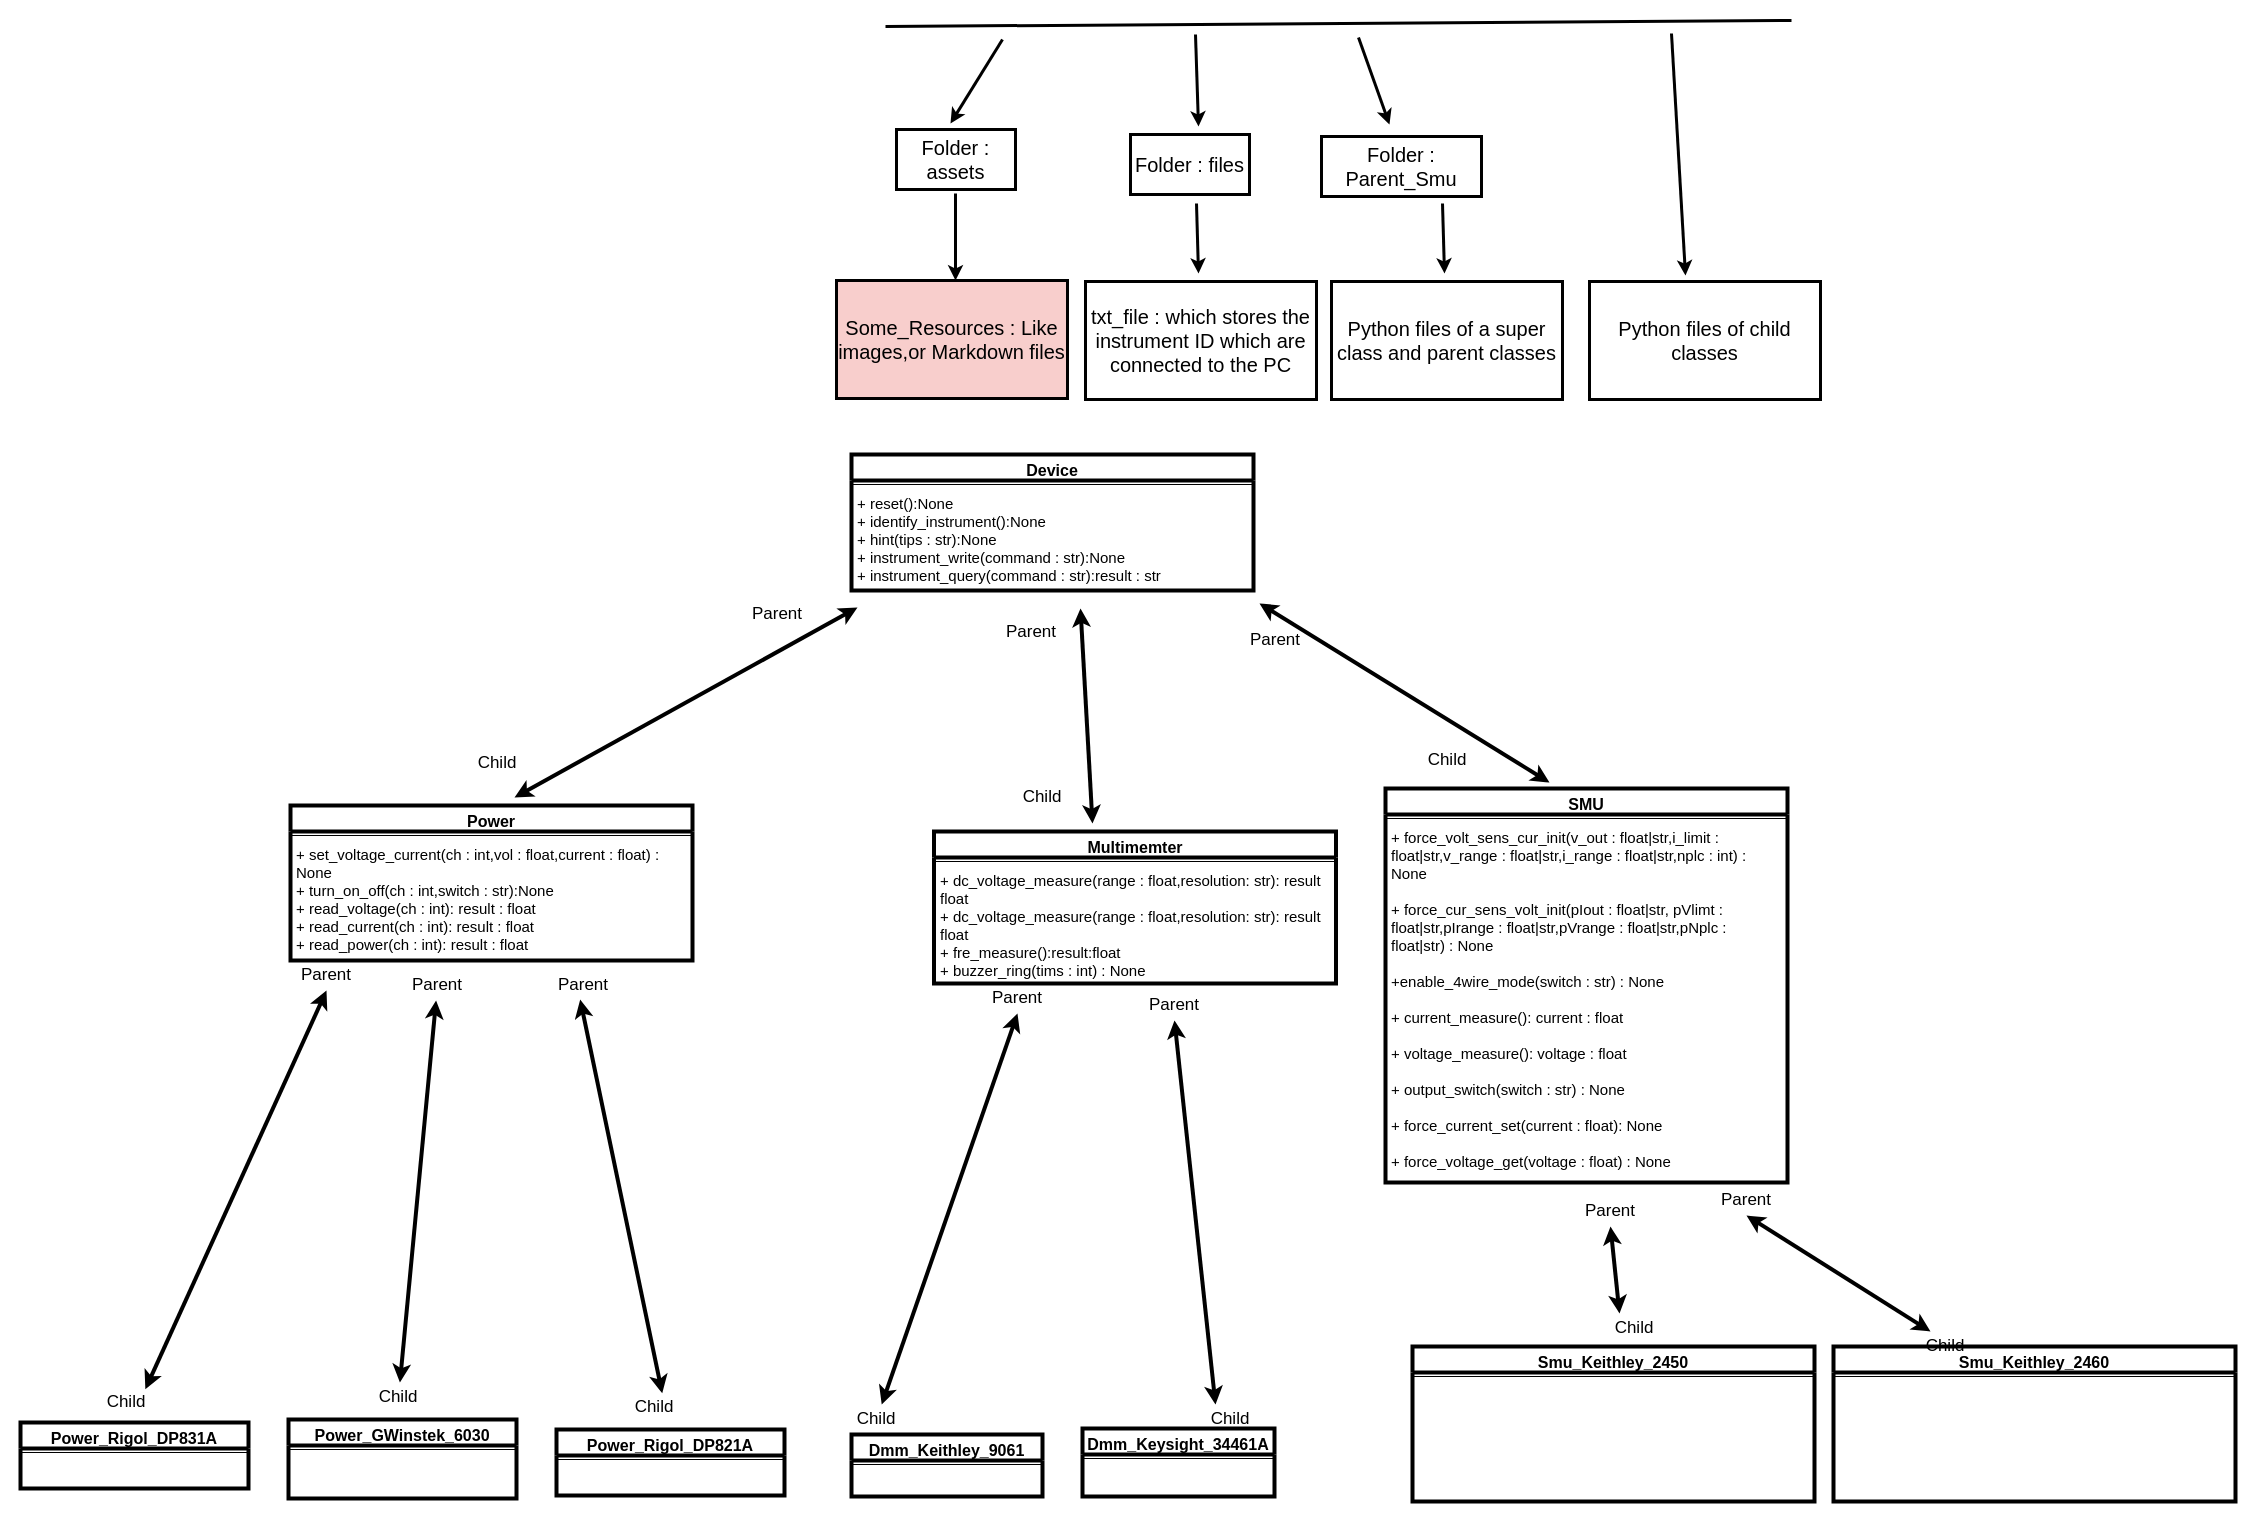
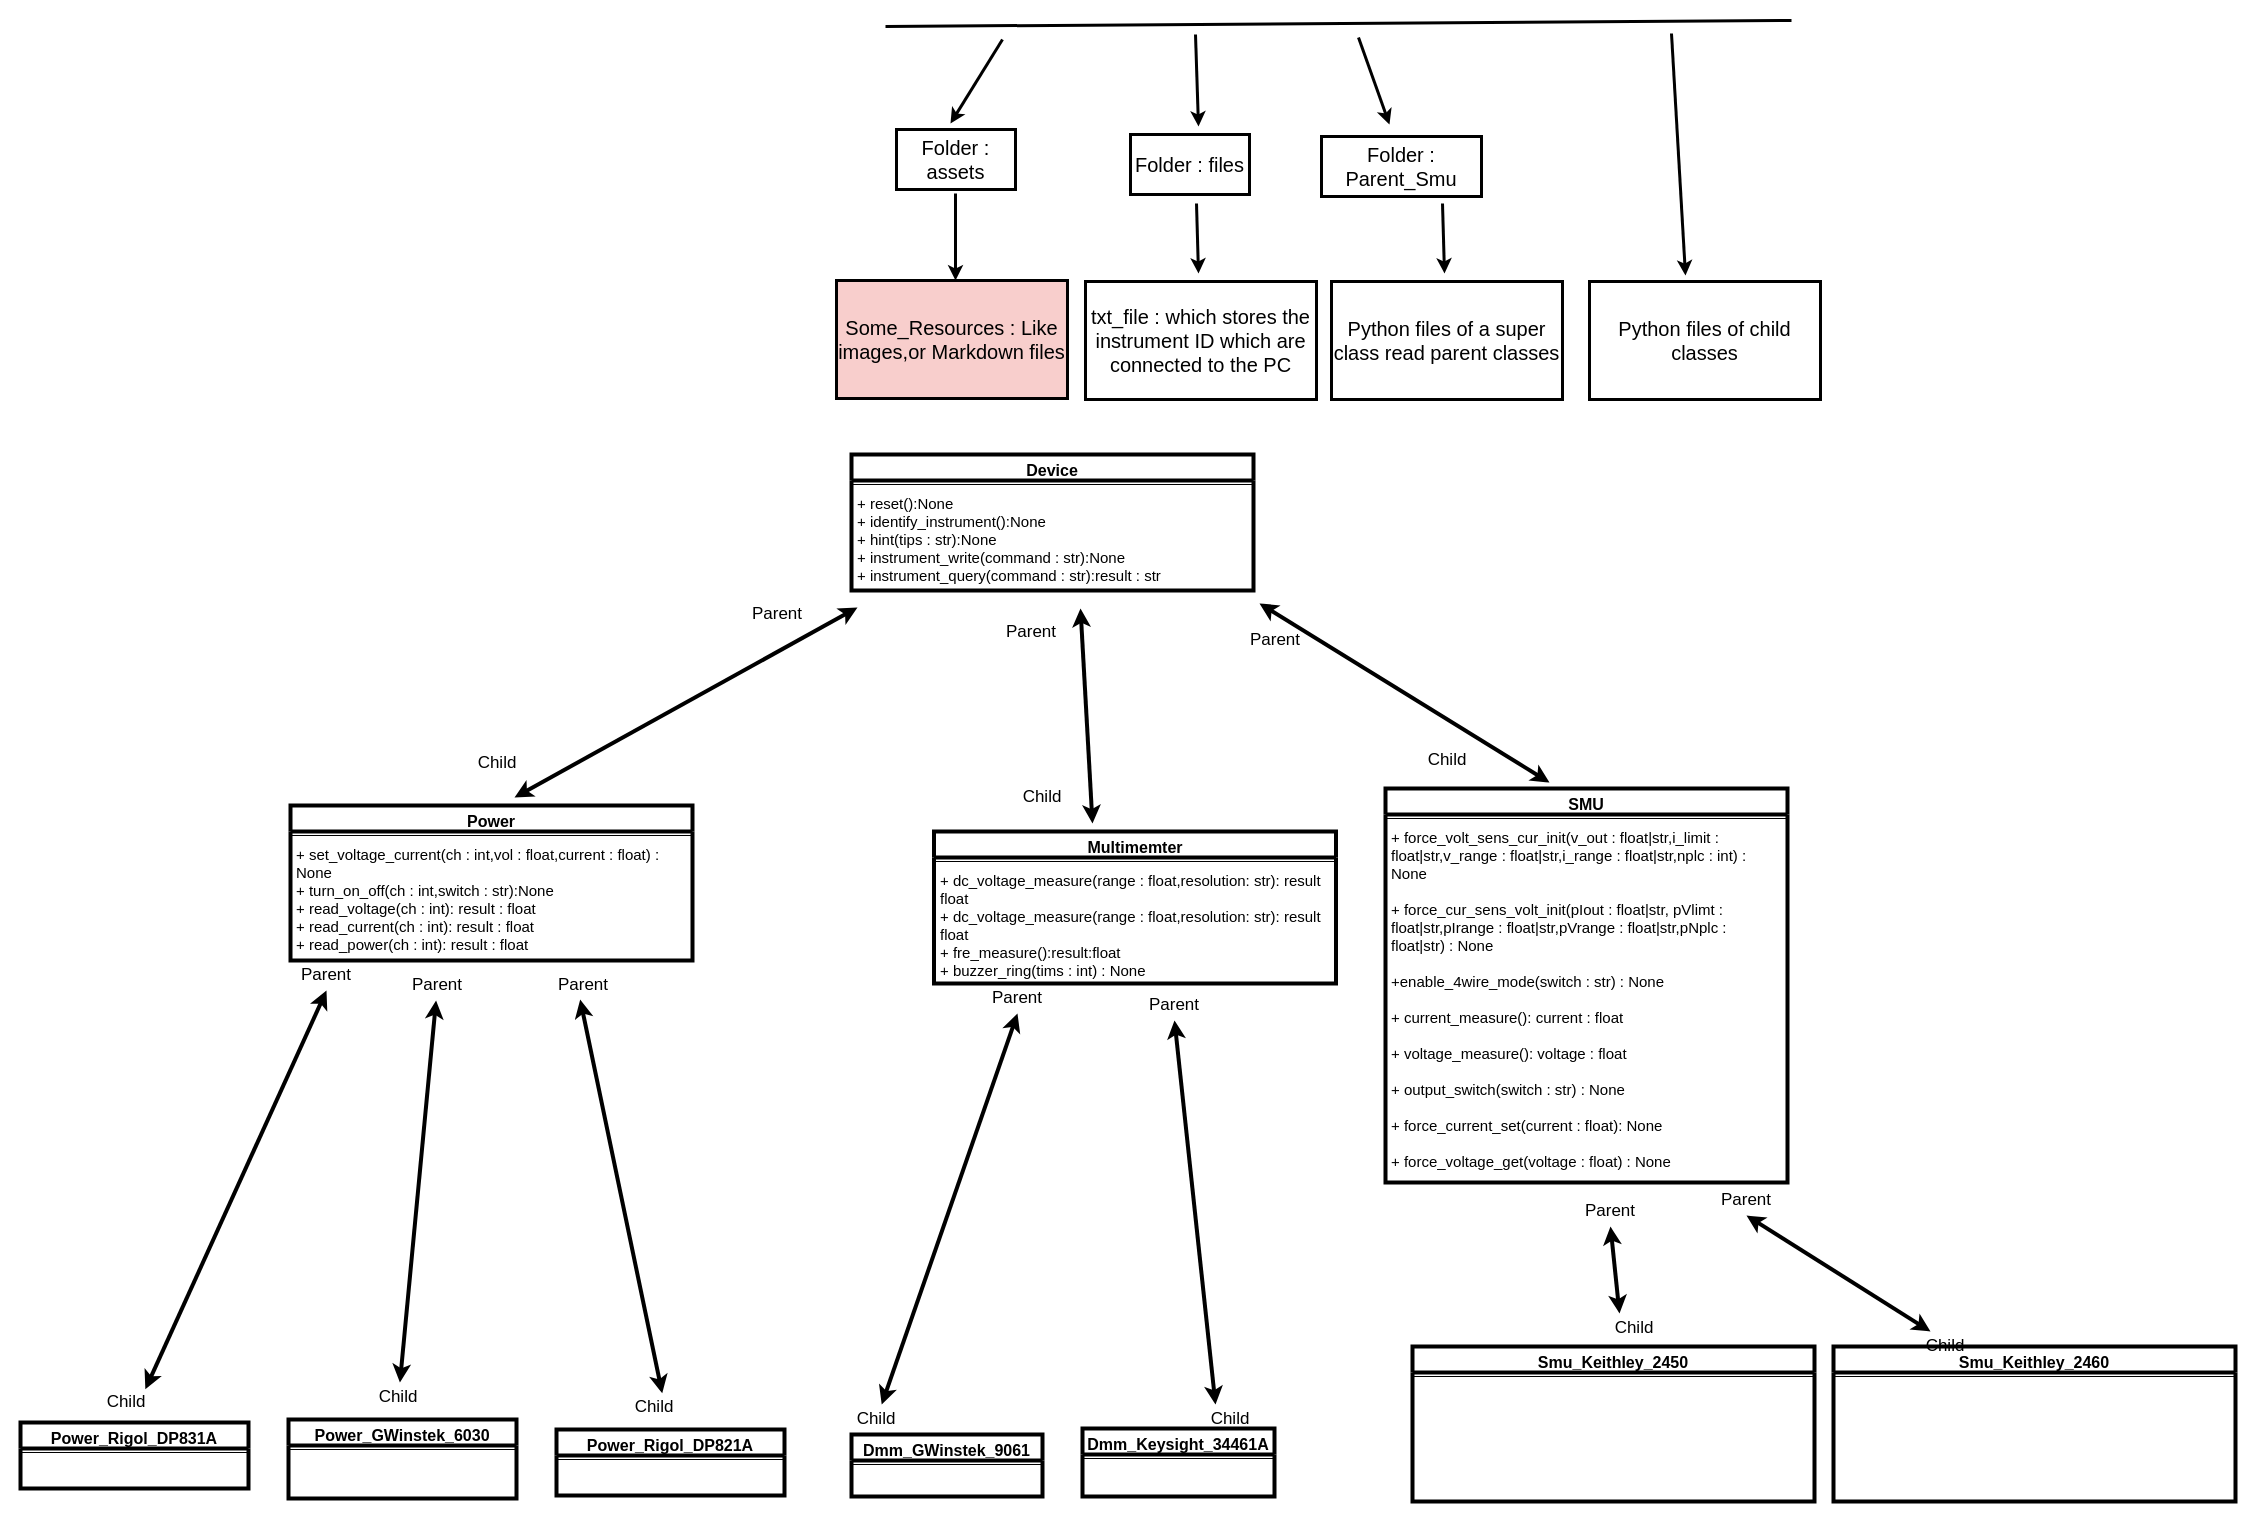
(1447, 341) -> (1447, 341)
(947, 1451) -> (947, 1451)
